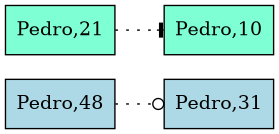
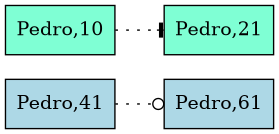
(136, 30) -> (136, 30)
(60, 104) -> (60, 104)
(219, 104) -> (219, 104)
